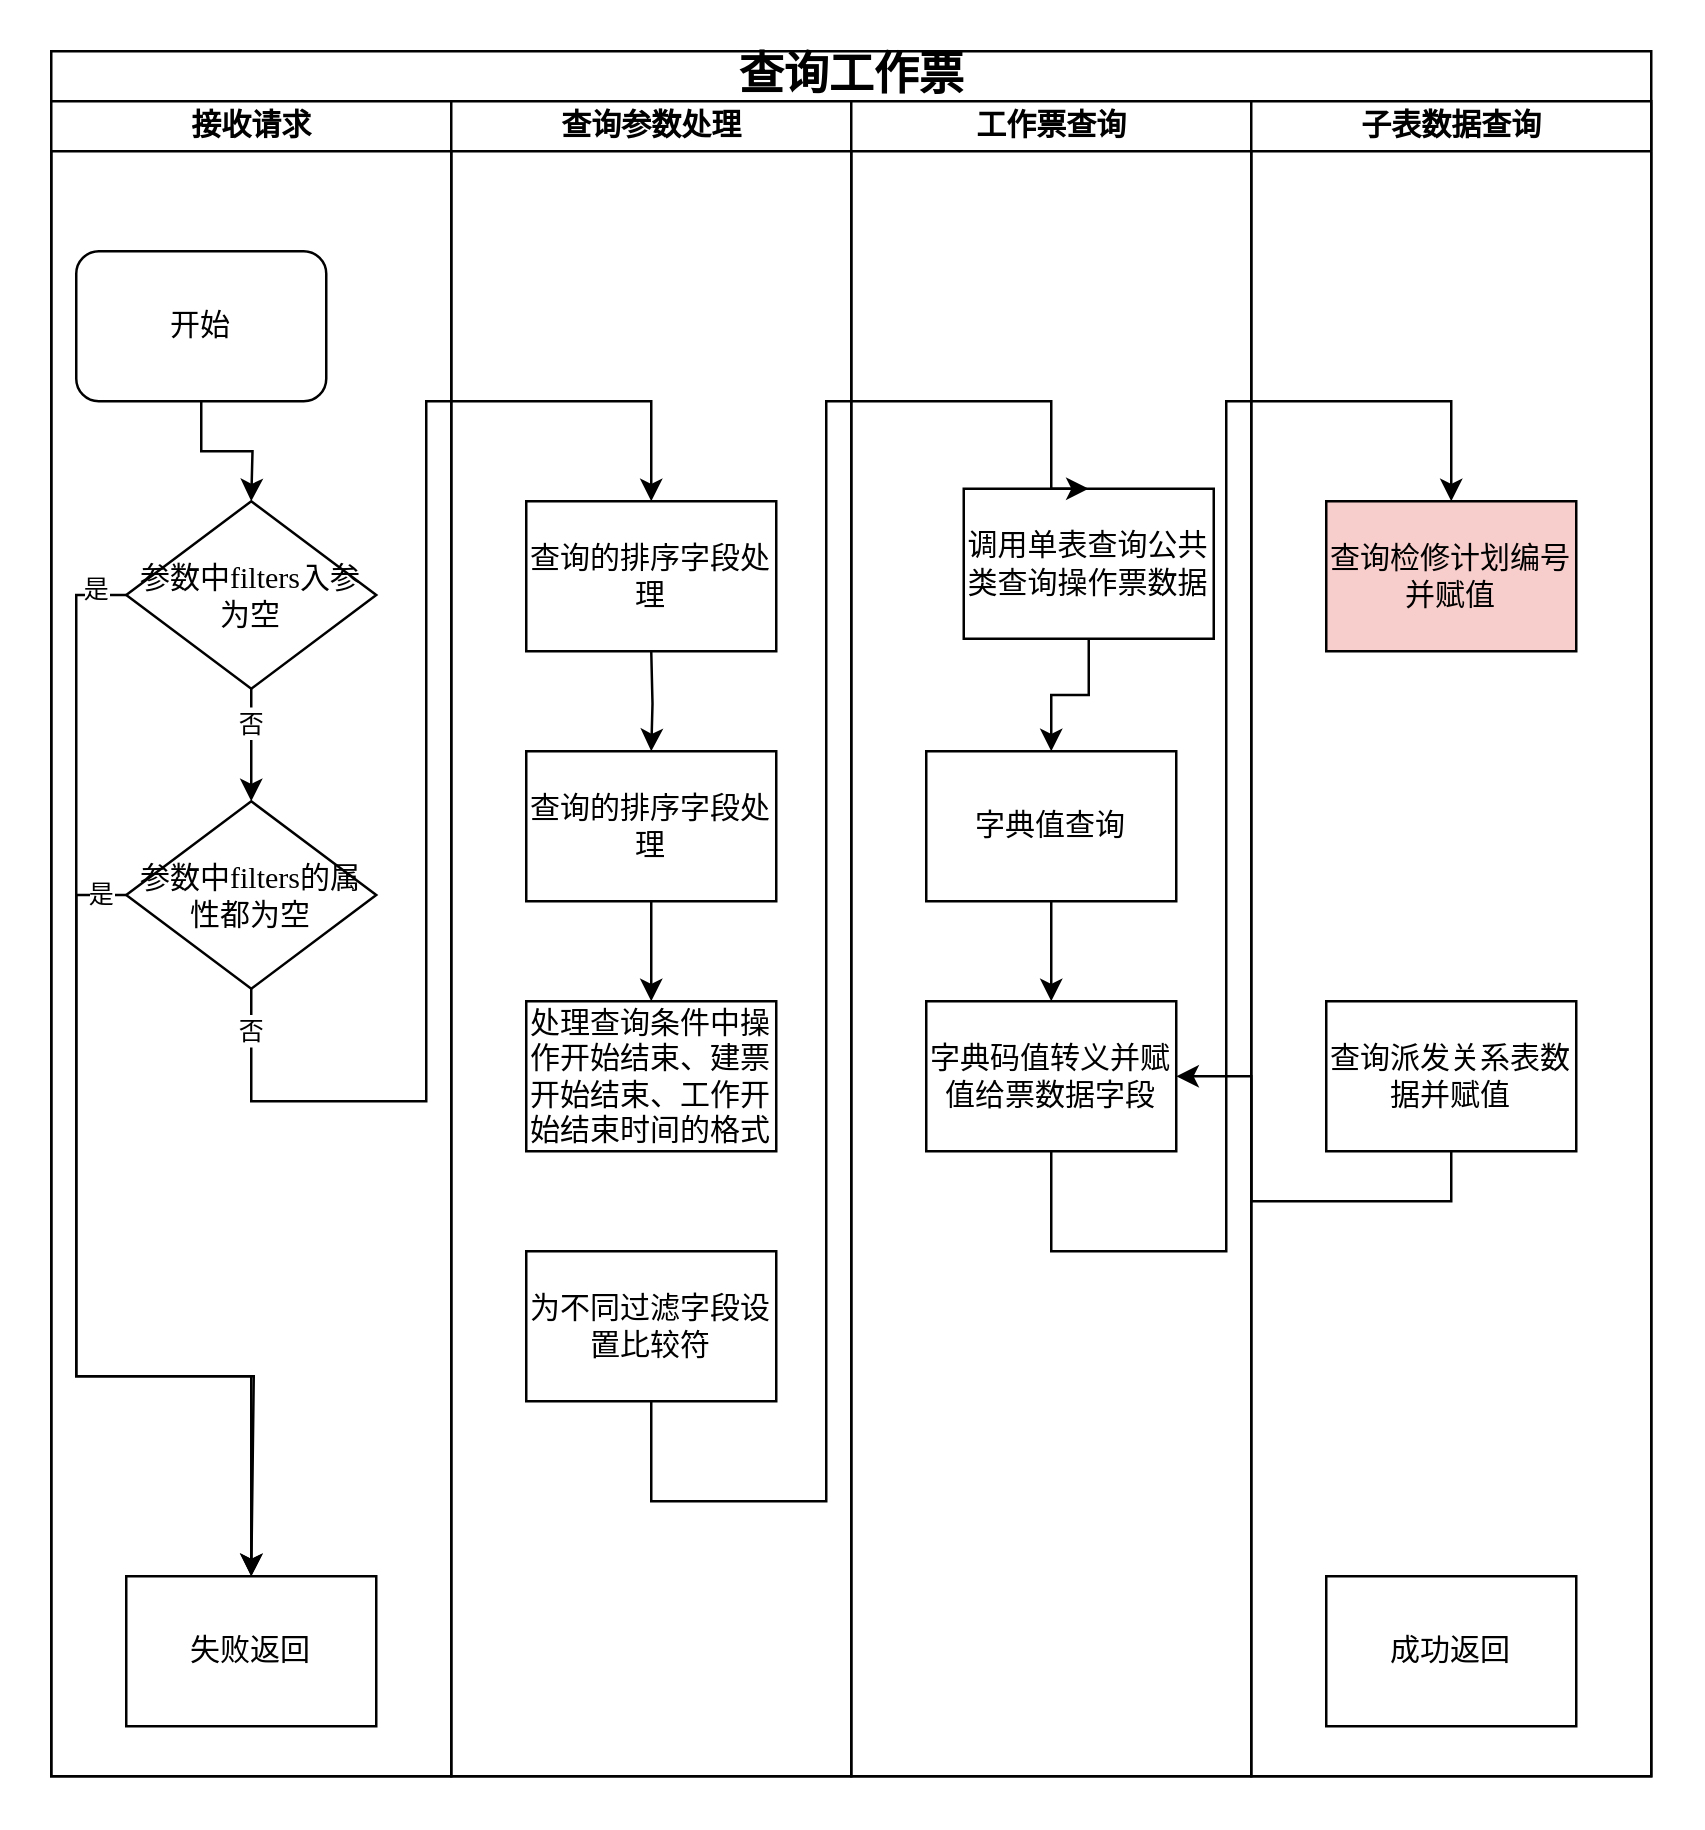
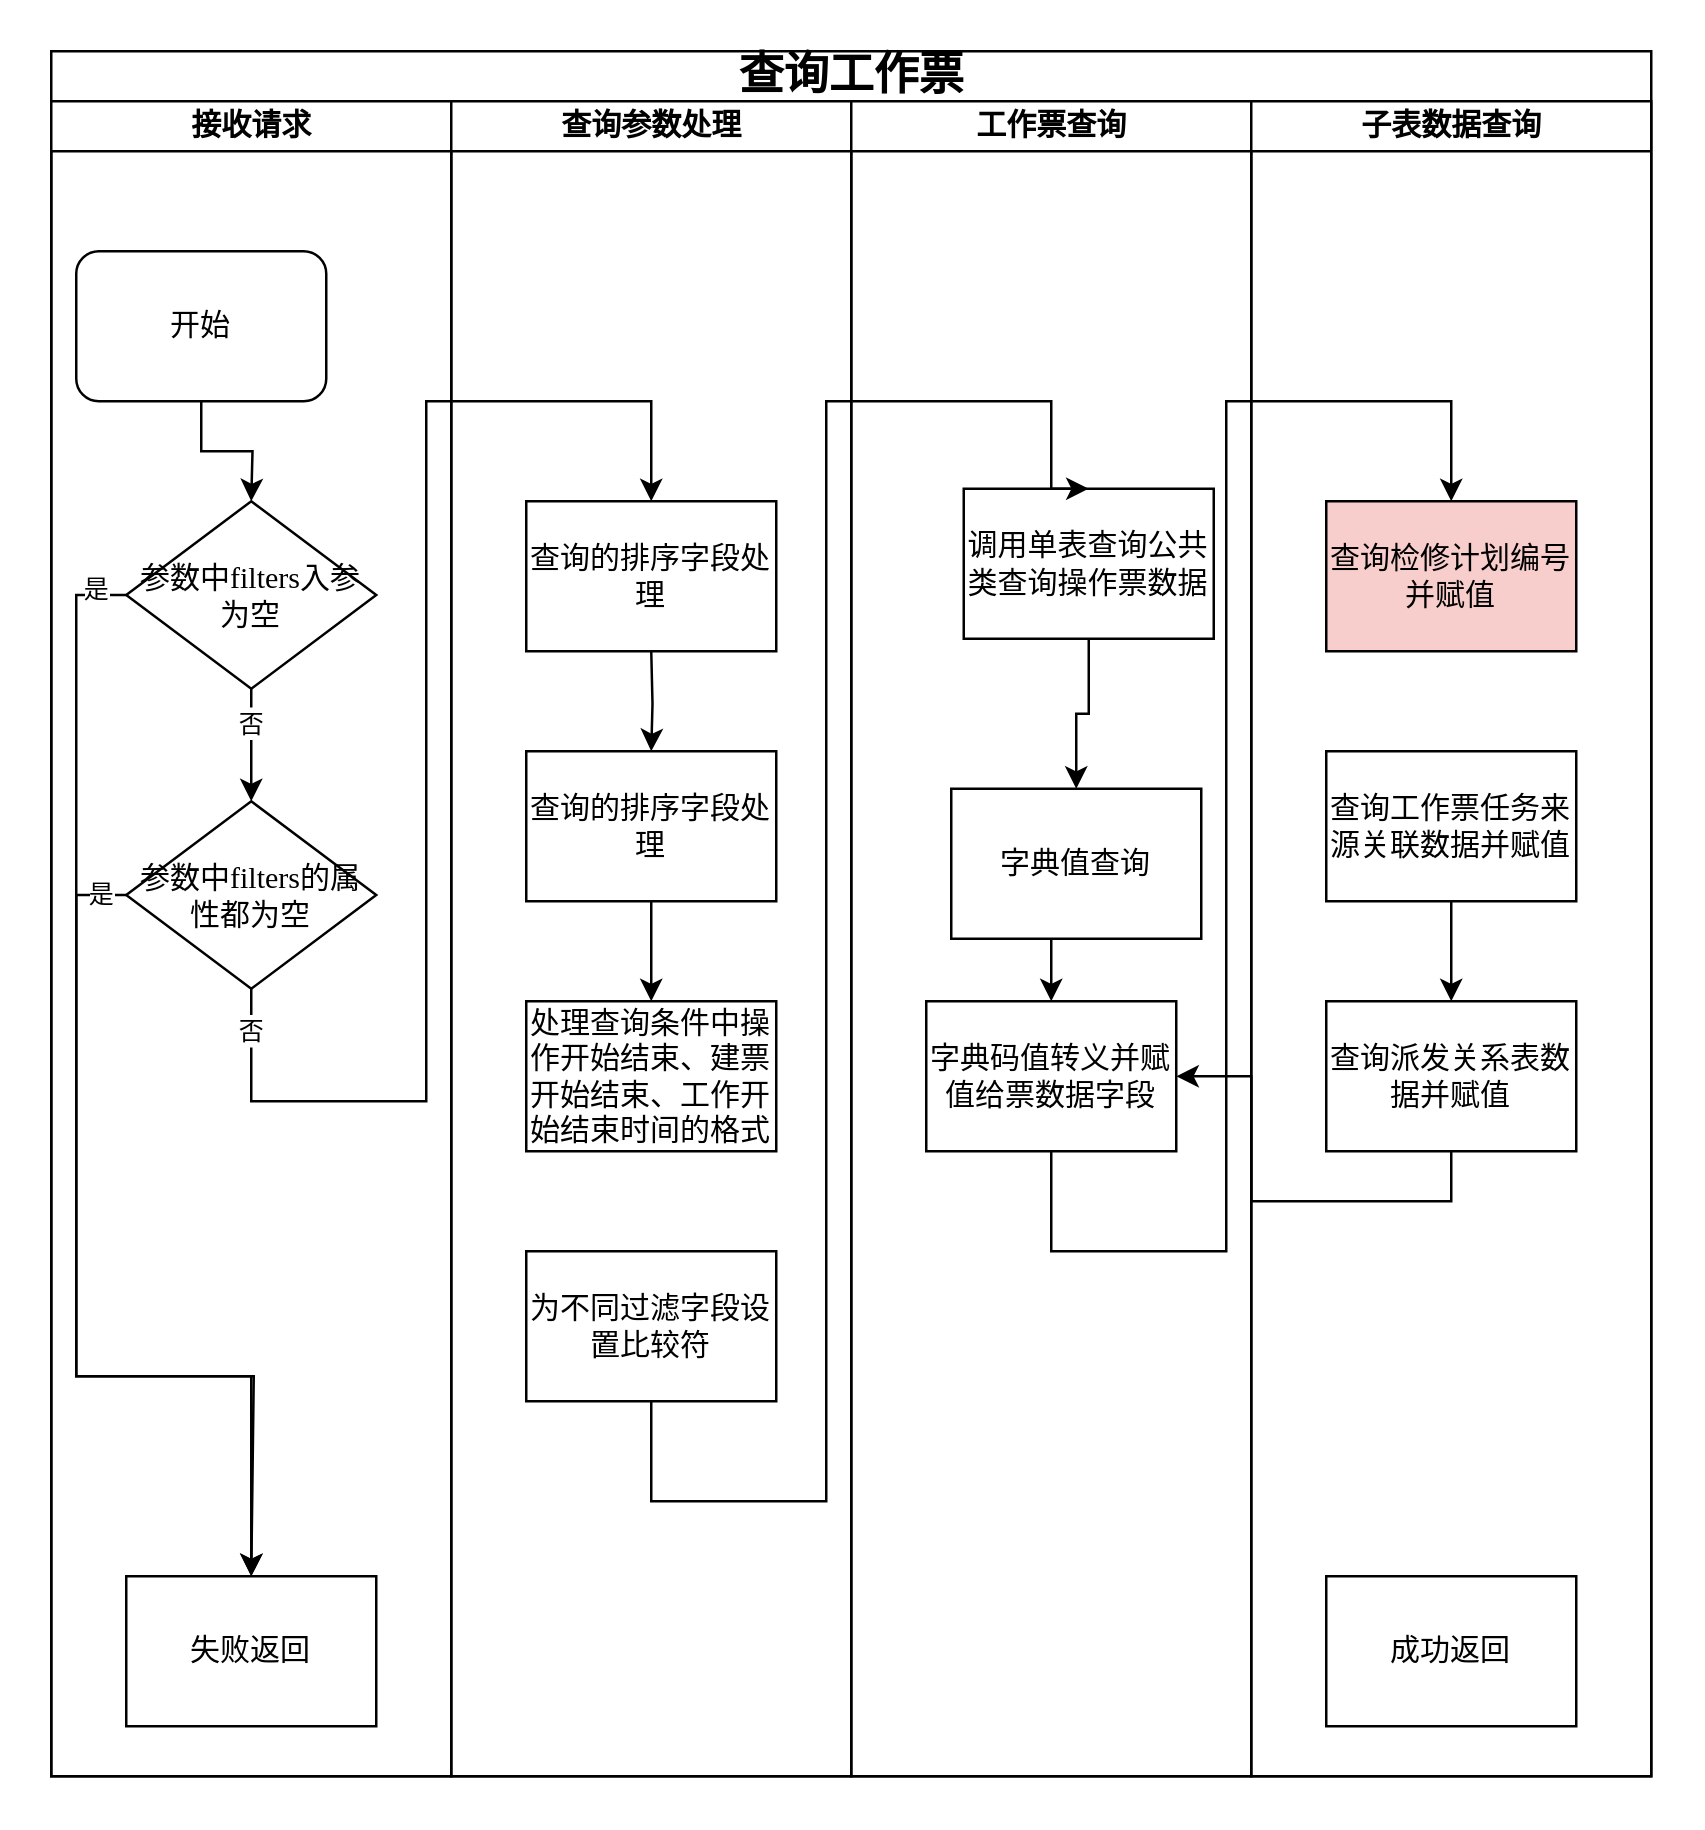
(1051, 826) -> (1076, 864)
none -> (1451, 826)
none -> (1451, 943)
